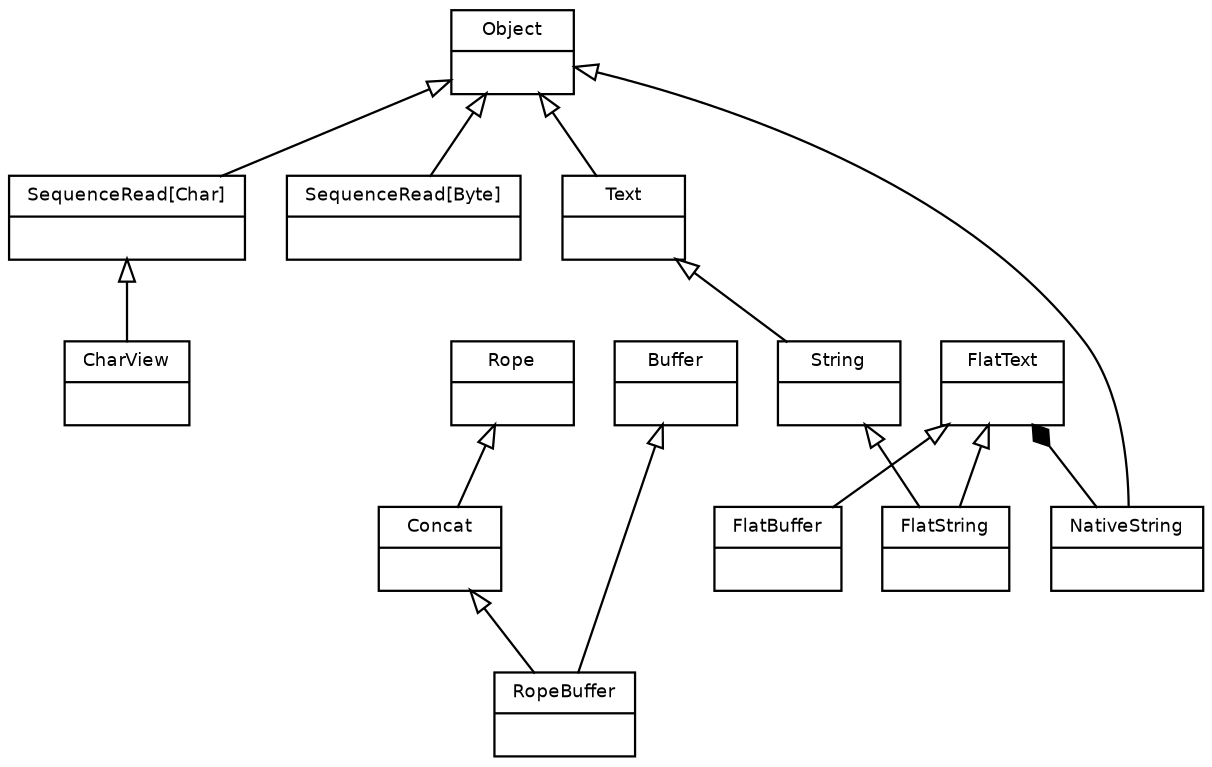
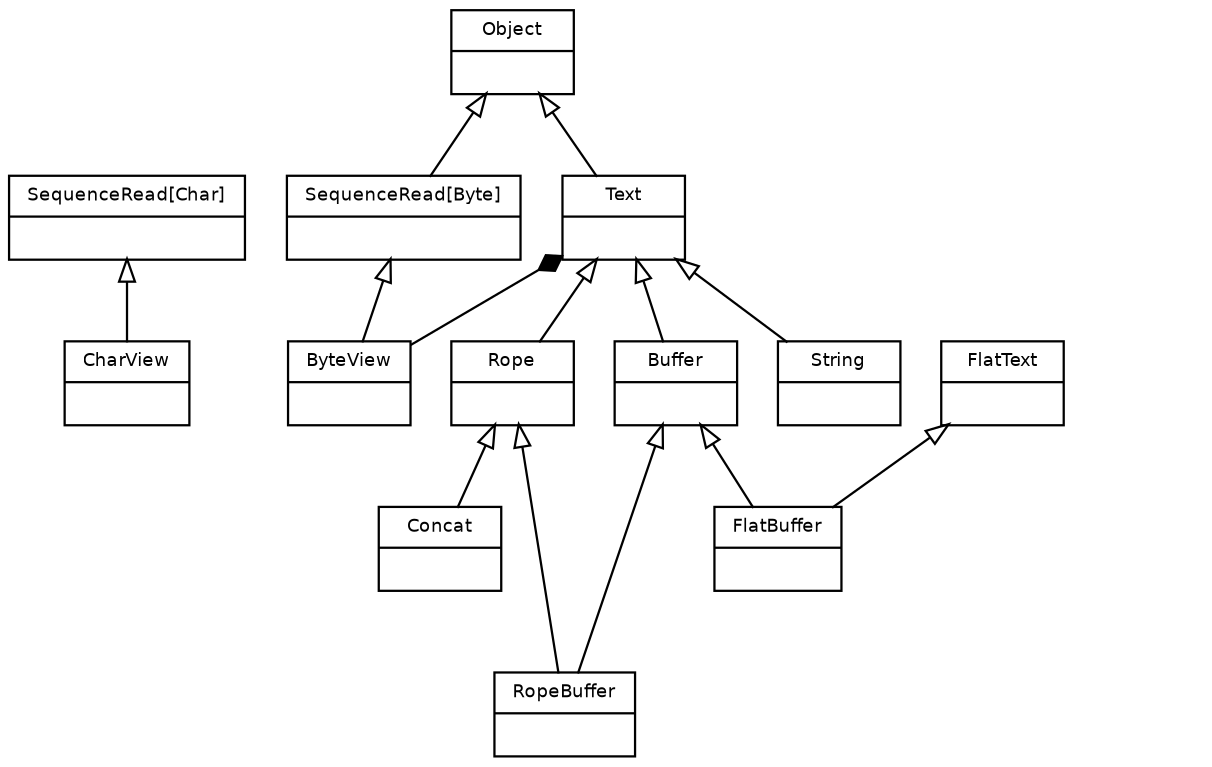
(324, 133) -> none
none -> (562, 310)
none -> (653, 312)
none -> (349, 383)
none -> (733, 476)
(946, 549) -> none
(1127, 549) -> none
(510, 641) -> (540, 560)
